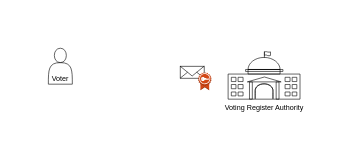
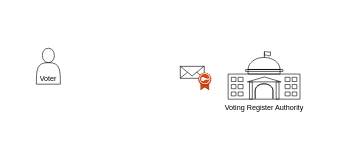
(60, 66) -> (48, 66)
